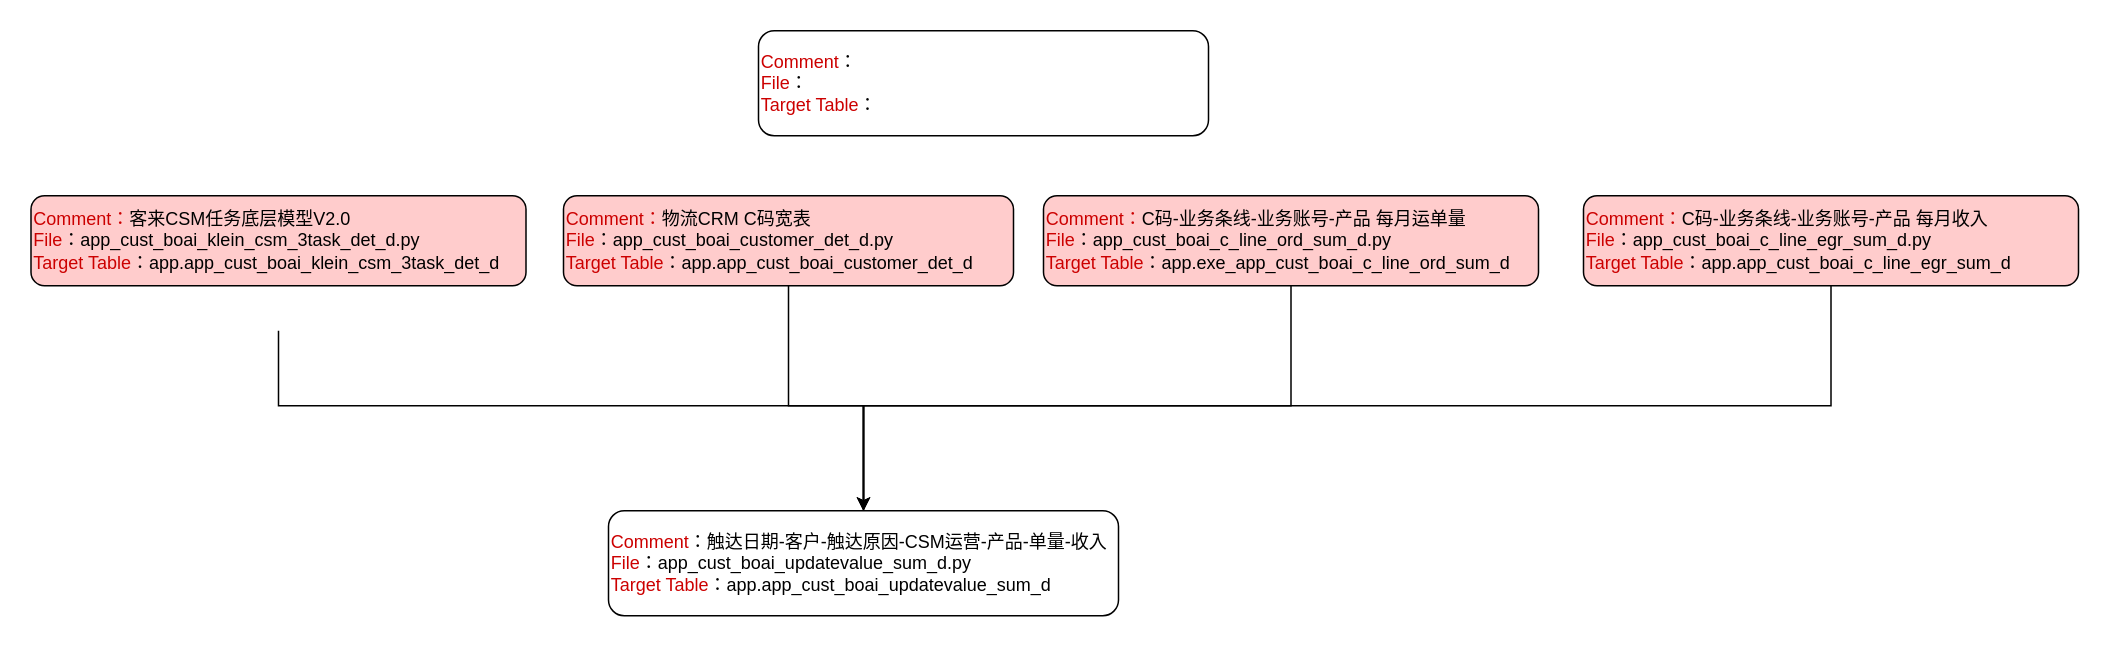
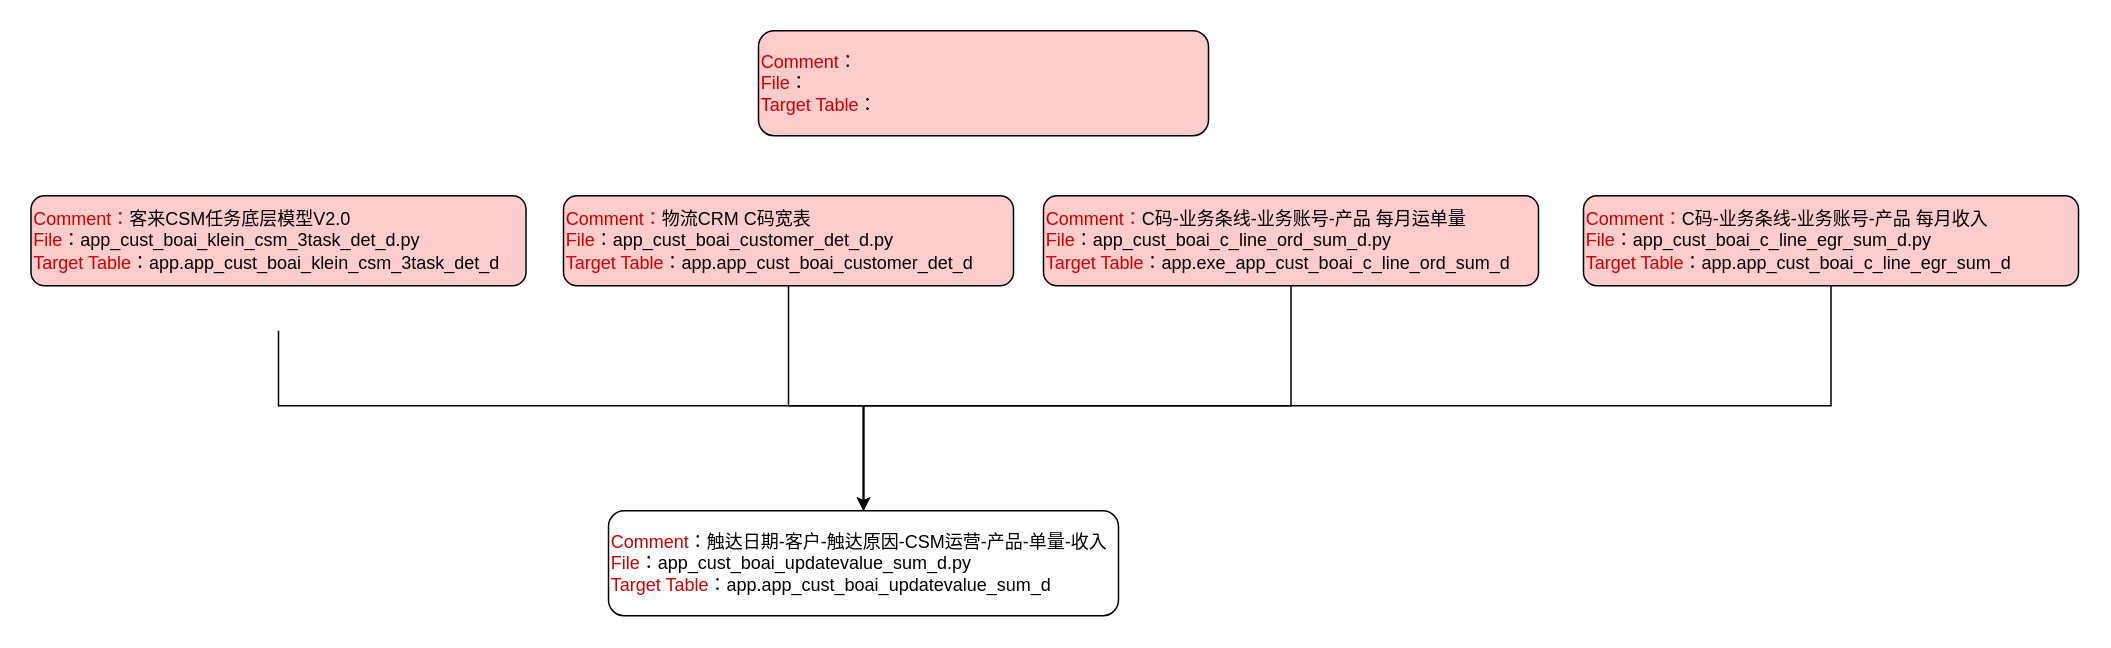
(983, 83) -> (983, 83)
